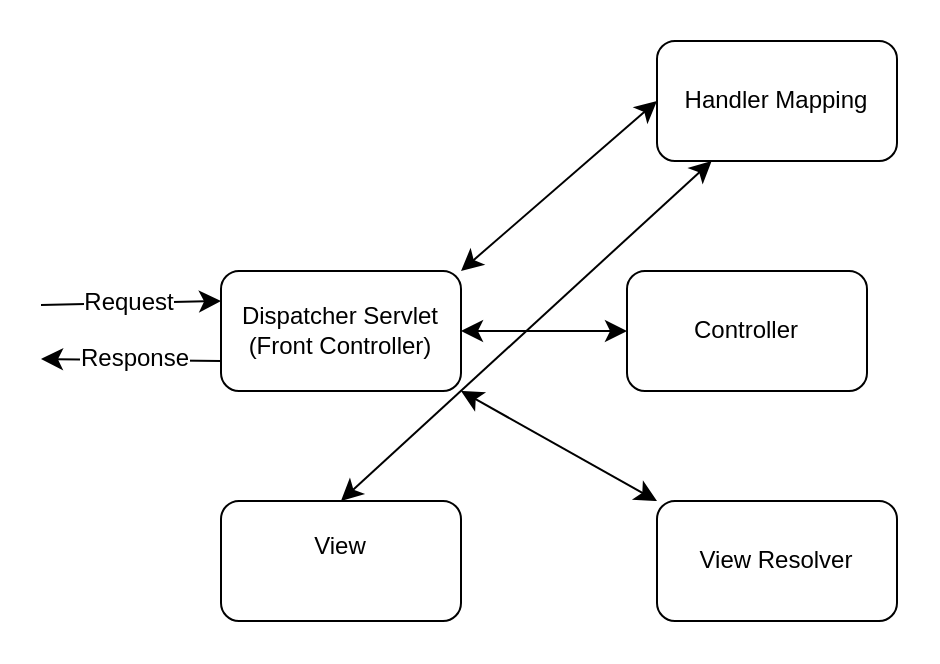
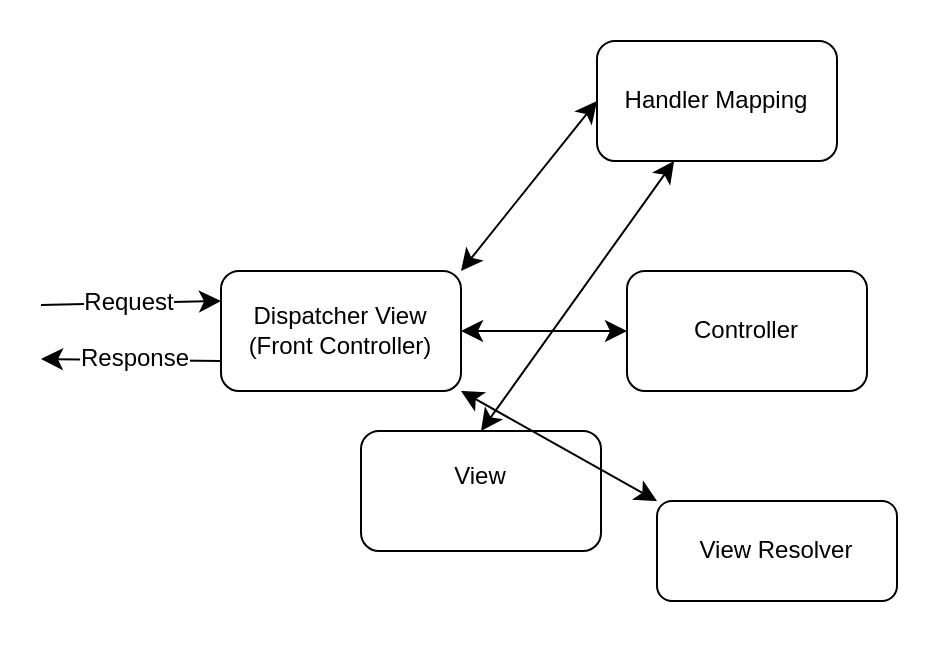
(777, 101) -> (717, 101)
(341, 331) -> (341, 331)
(341, 561) -> (481, 491)
(777, 561) -> (777, 551)
